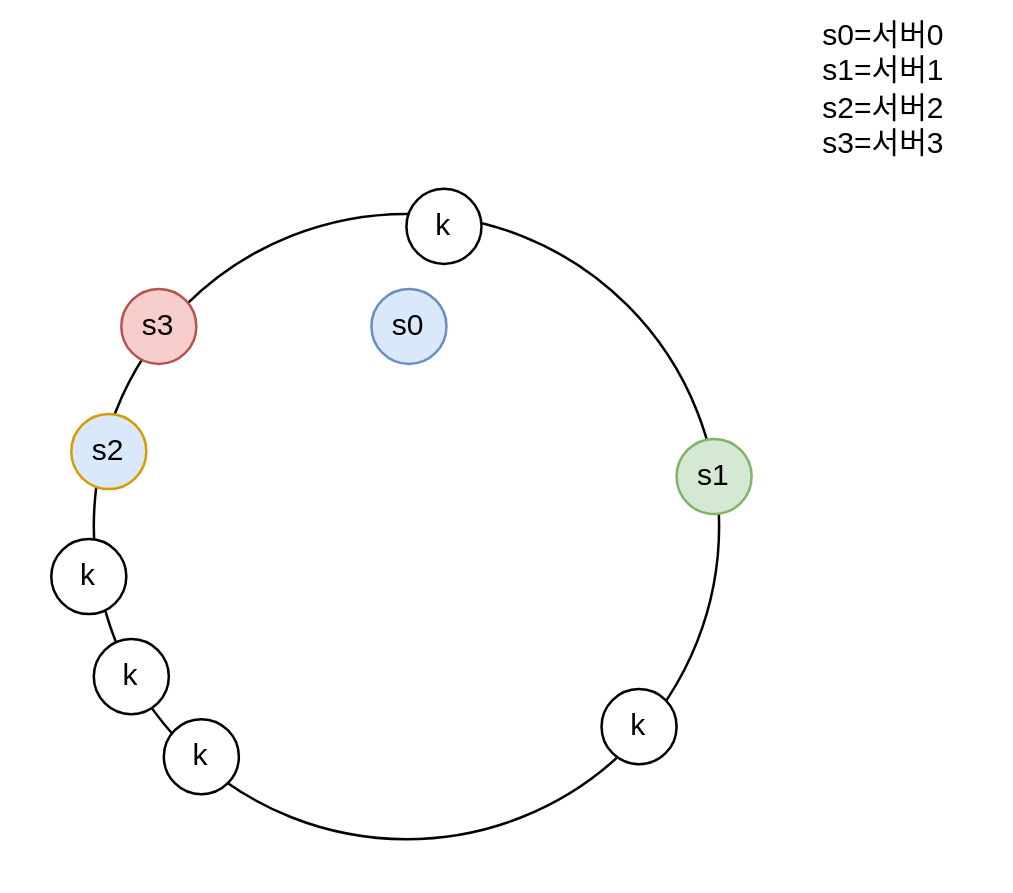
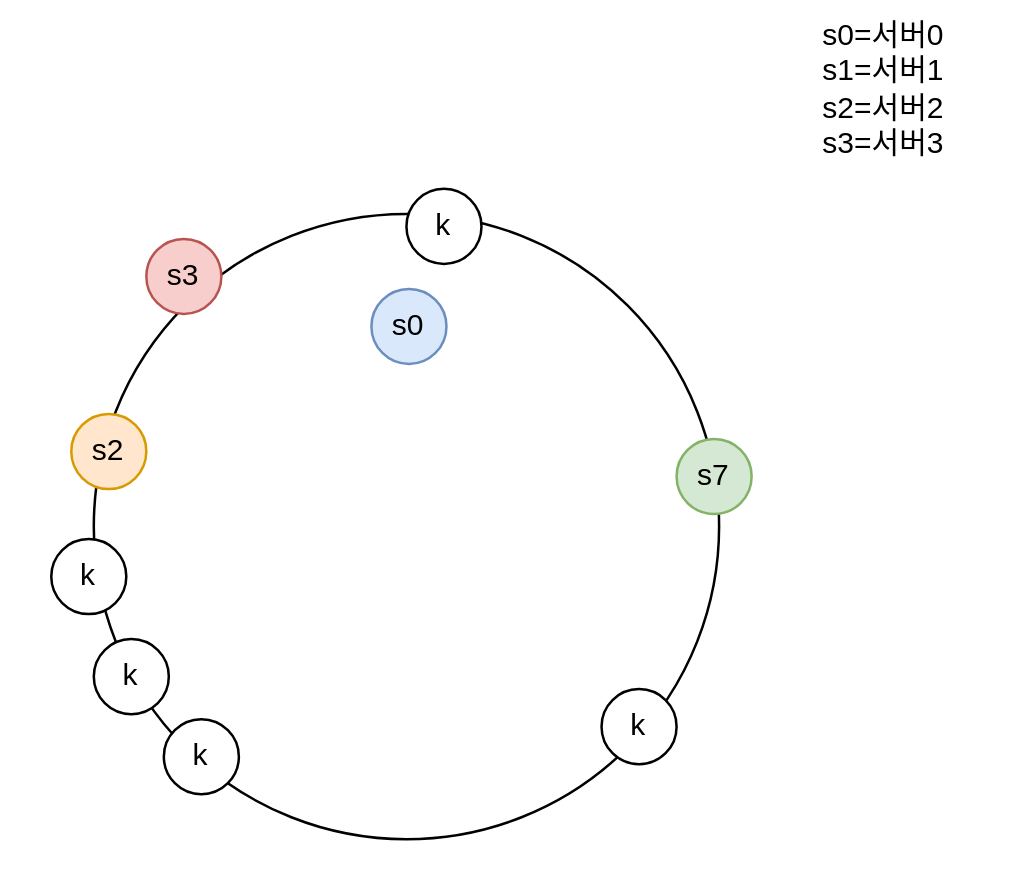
(159, 326) -> (184, 276)
(109, 451) -> (109, 451)
(714, 476) -> (714, 476)
